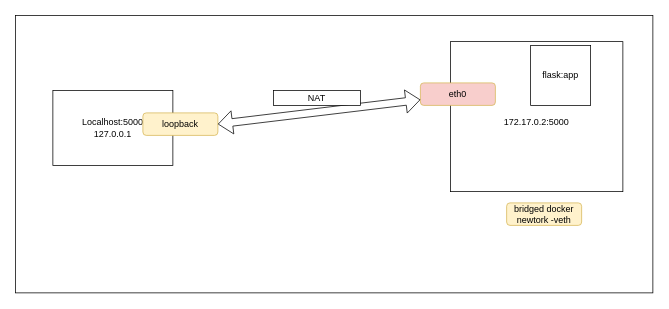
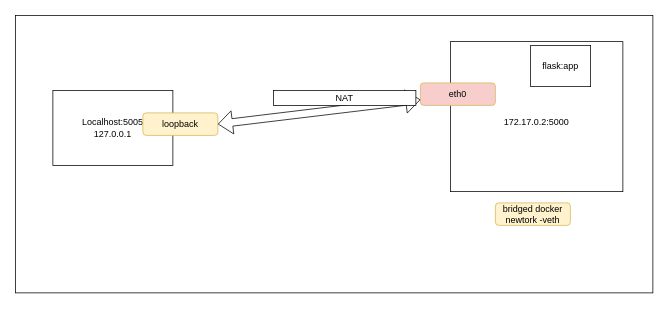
(561, 75) -> (561, 66)
(317, 98) -> (345, 98)
(113, 128) -> (113, 128)
(544, 214) -> (533, 214)
